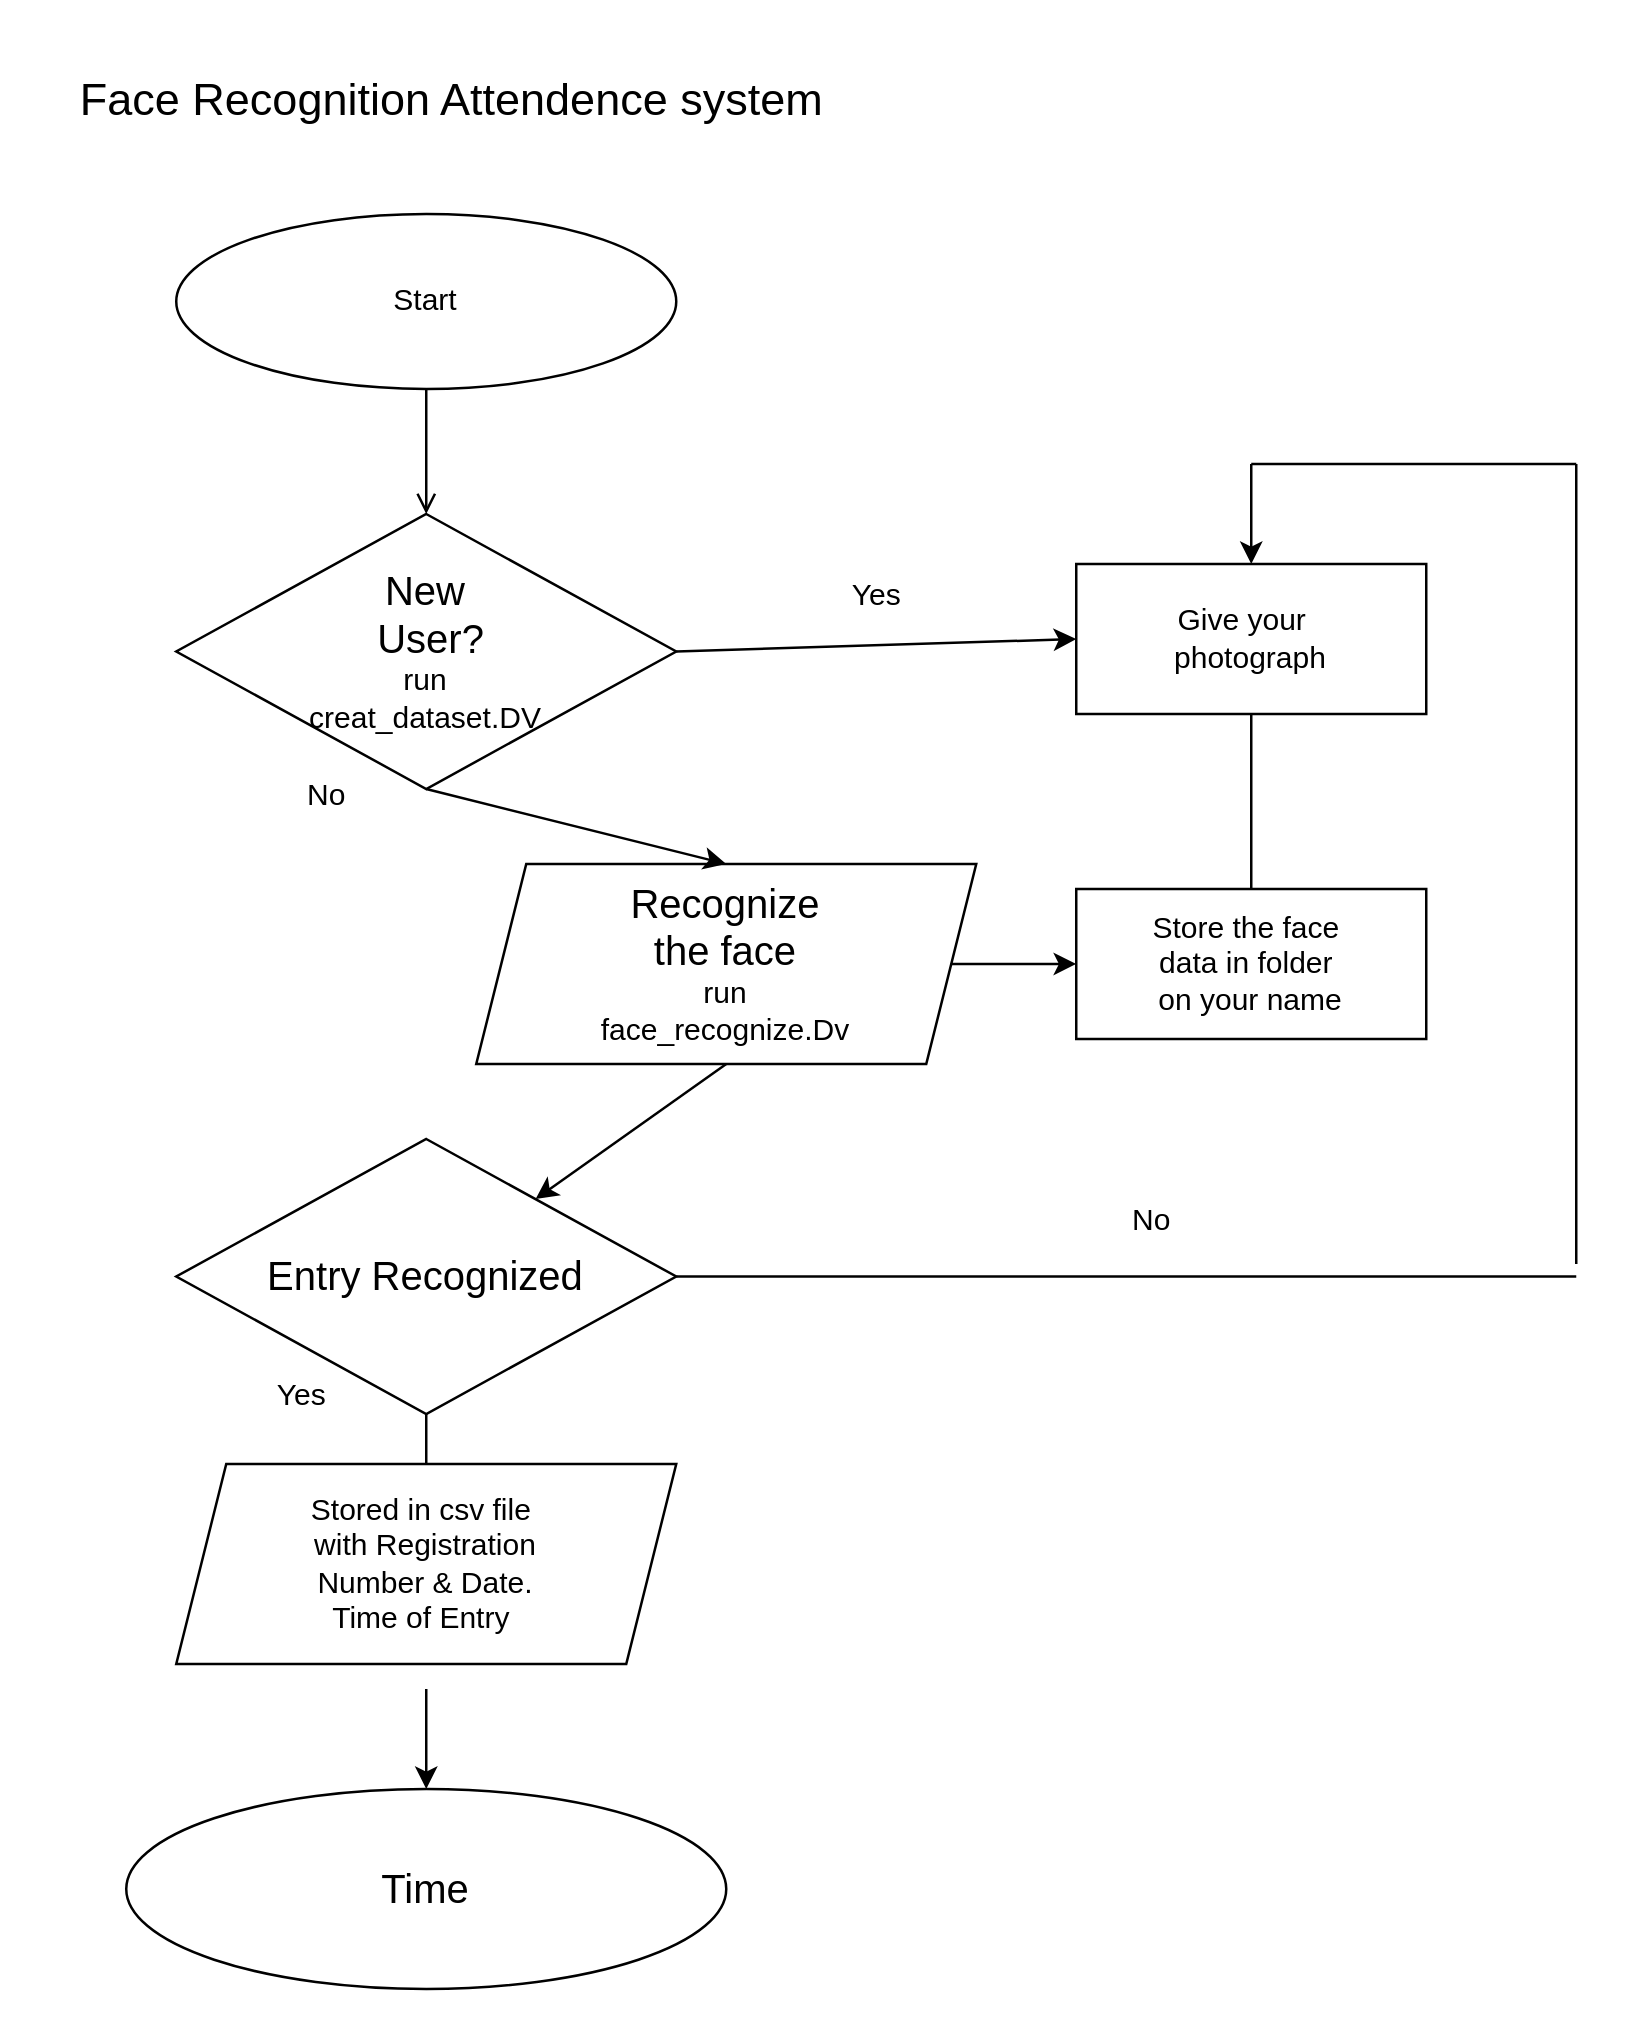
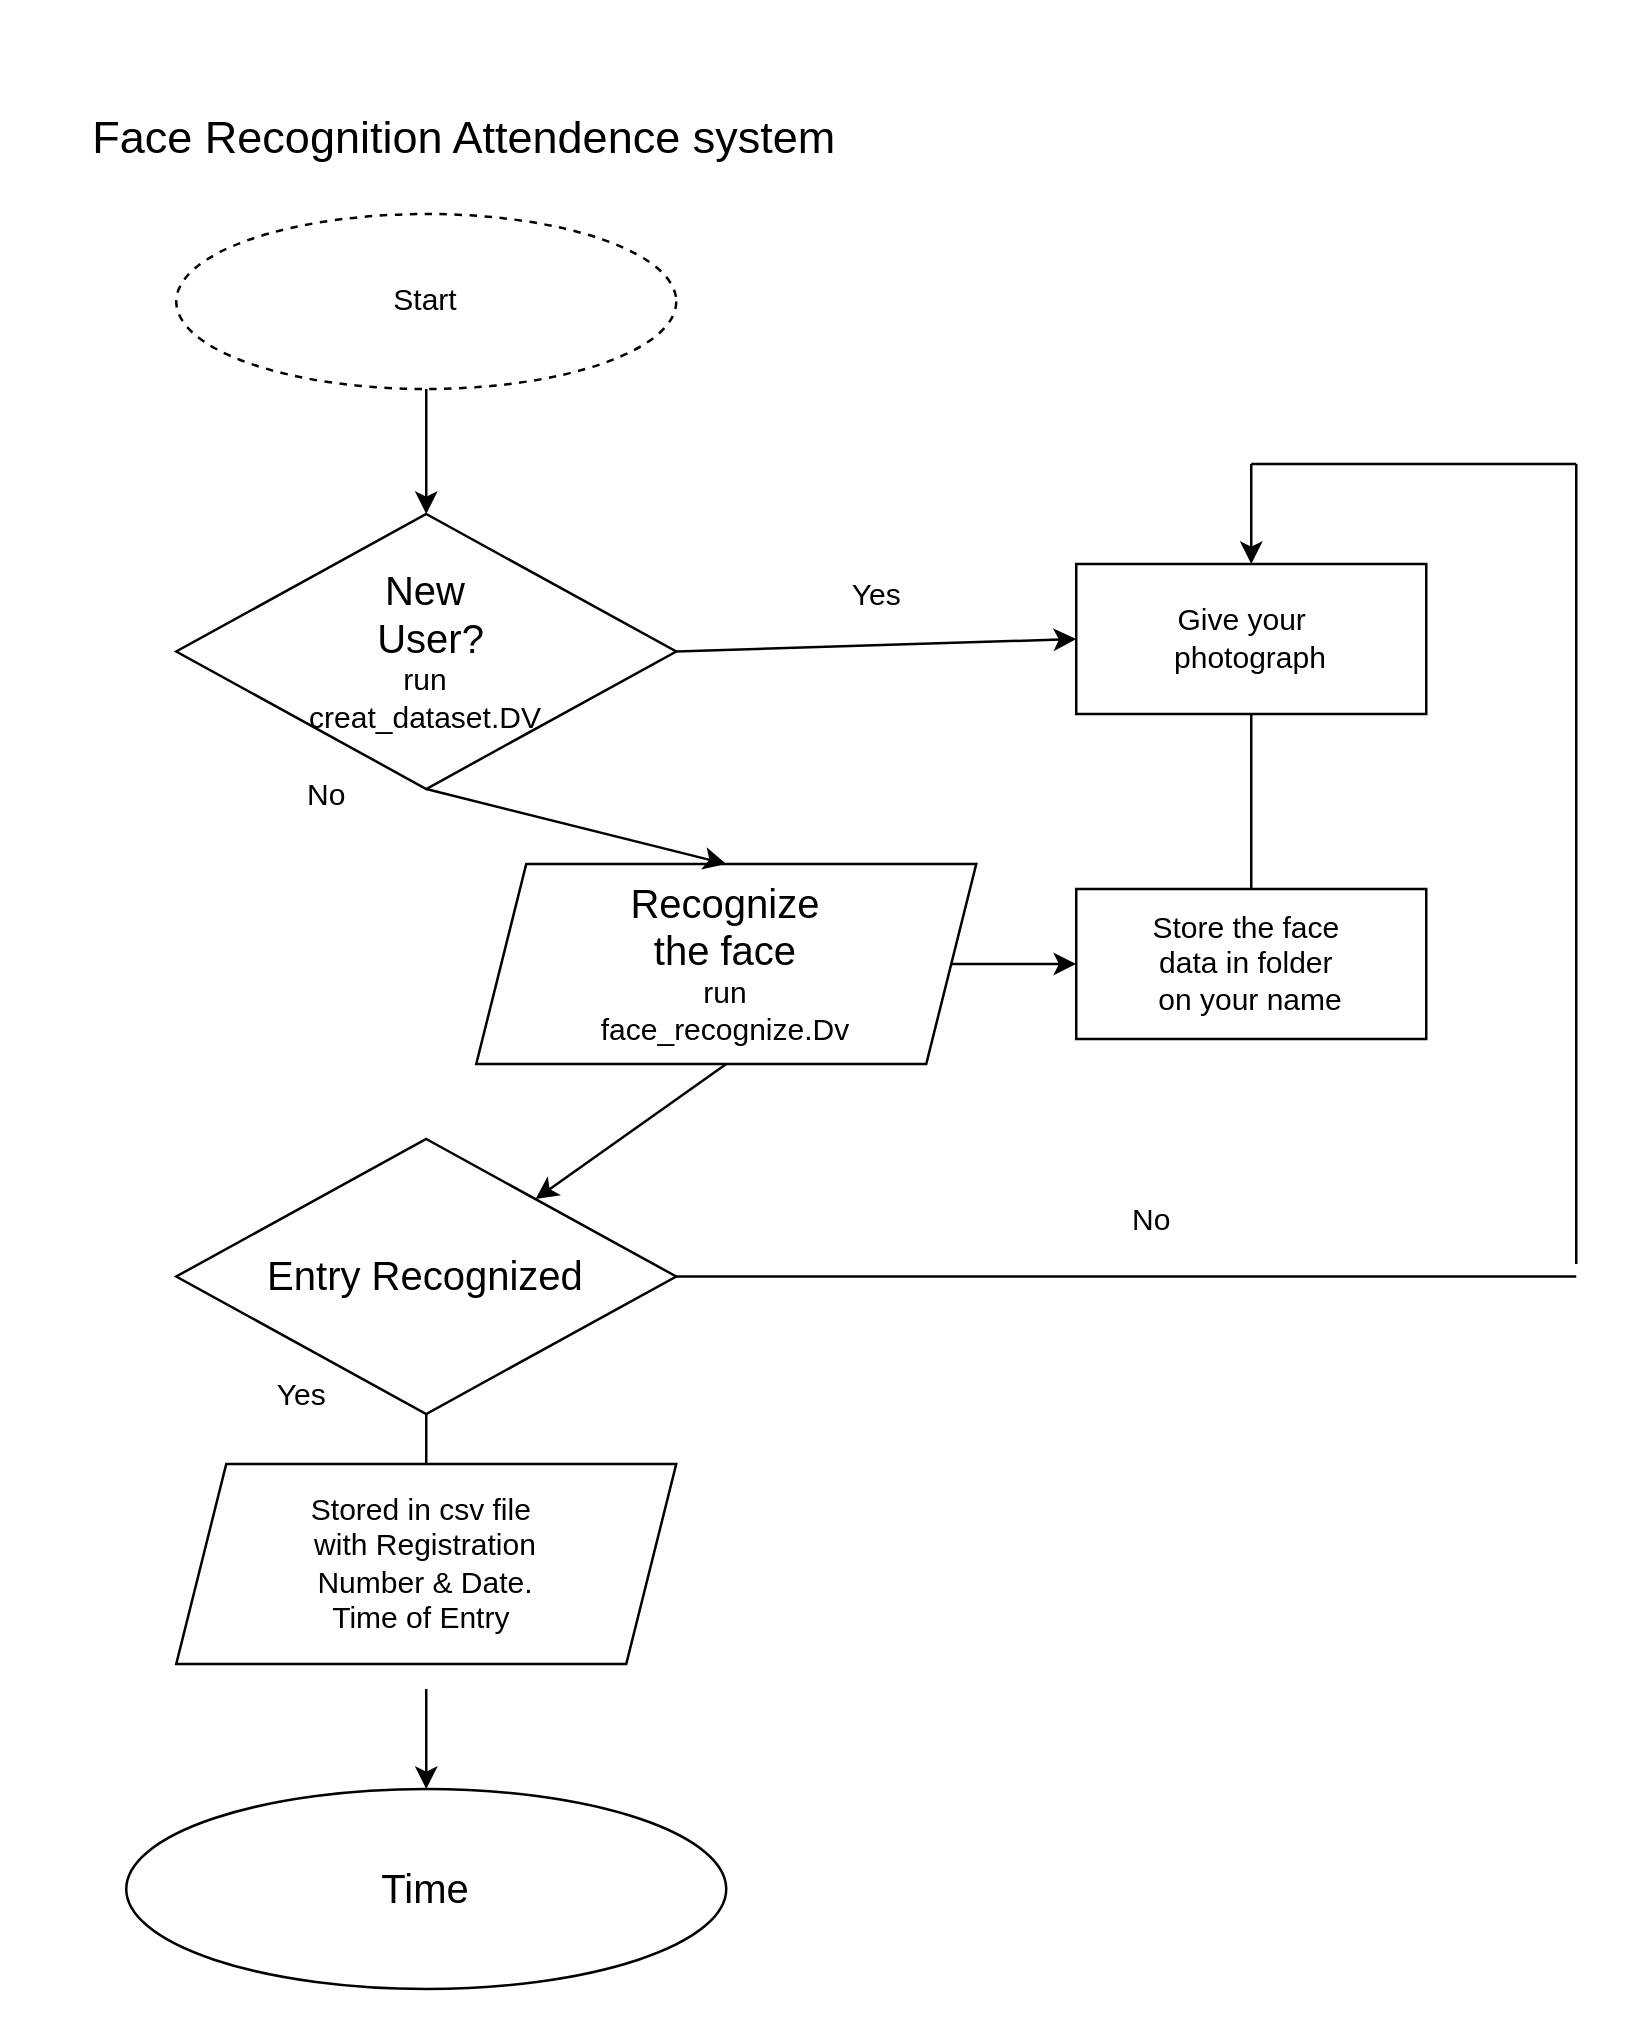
(451, 101) -> (464, 139)
(426, 301) -> (426, 301)
(426, 500) -> (426, 496)
